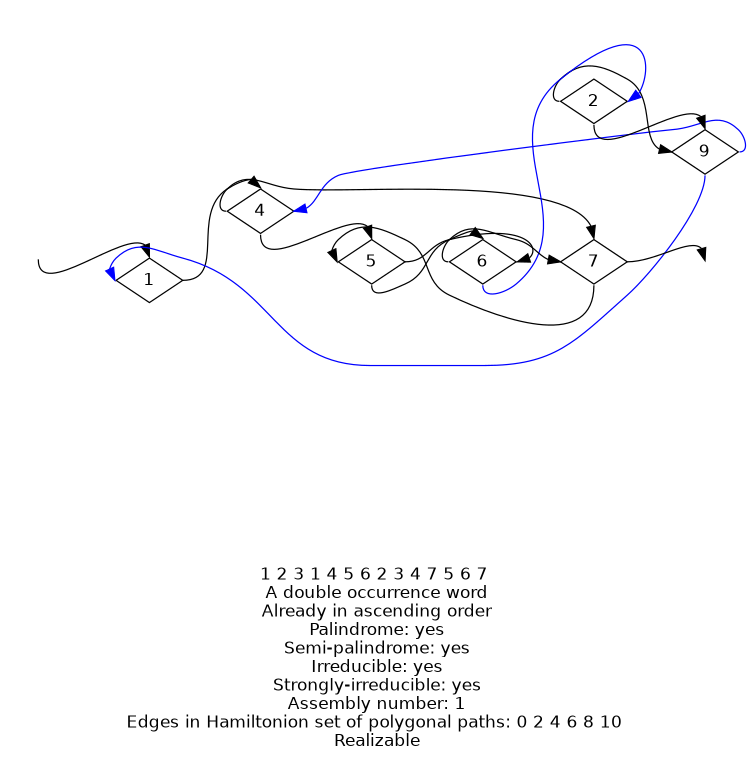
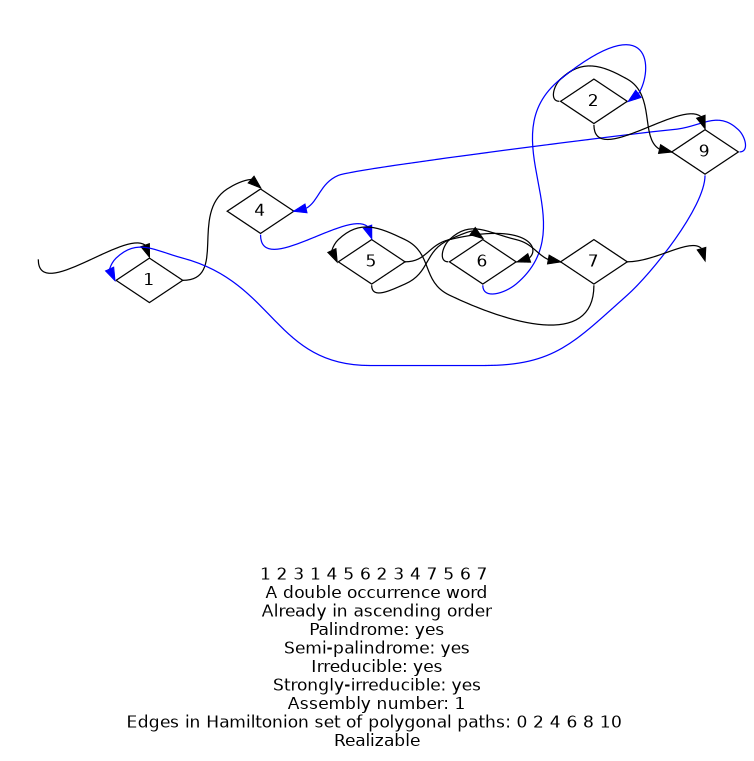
(398, 189) -> none
(310, 239) -> (310, 239)
